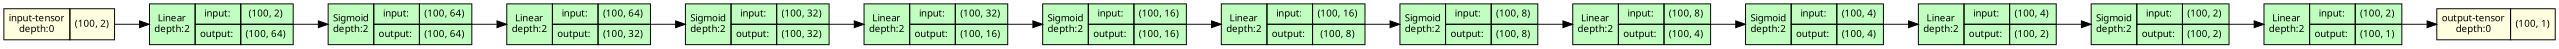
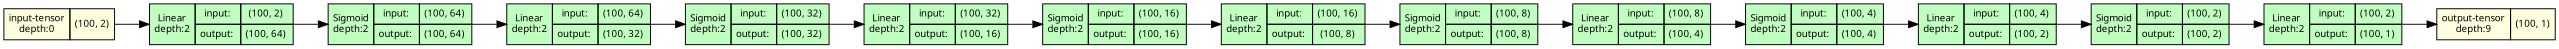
(2474, 29) -> (2474, 29)
